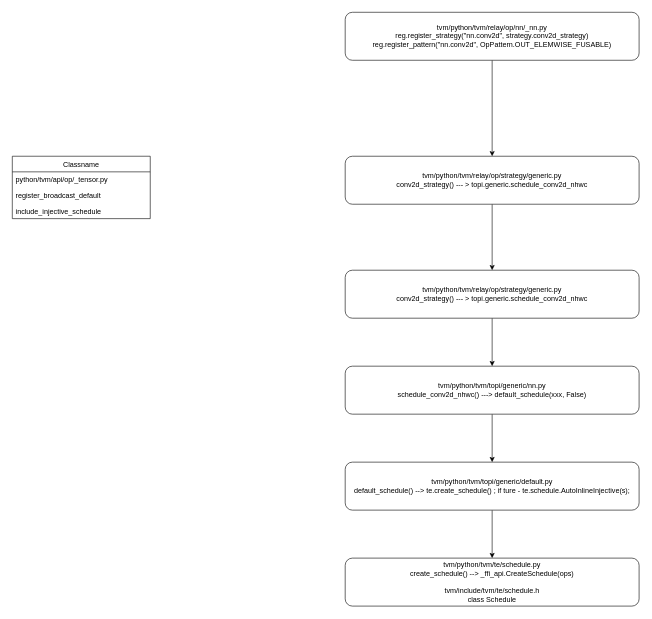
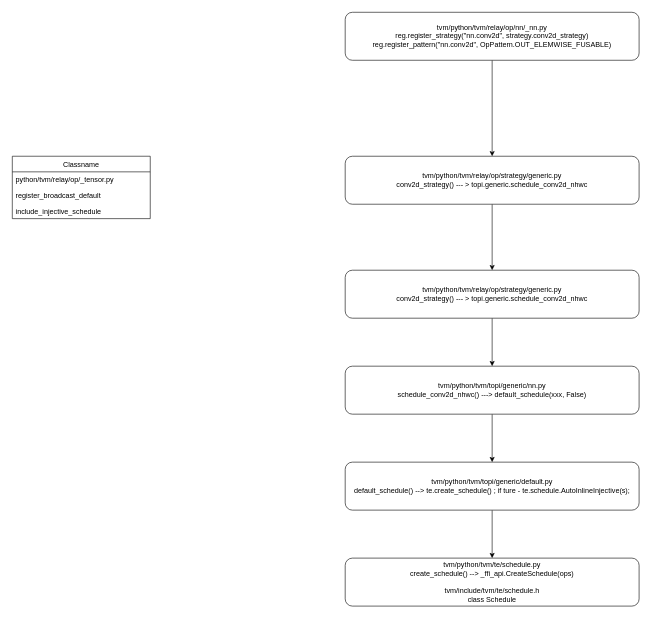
(70, 180) -> (74, 180)
